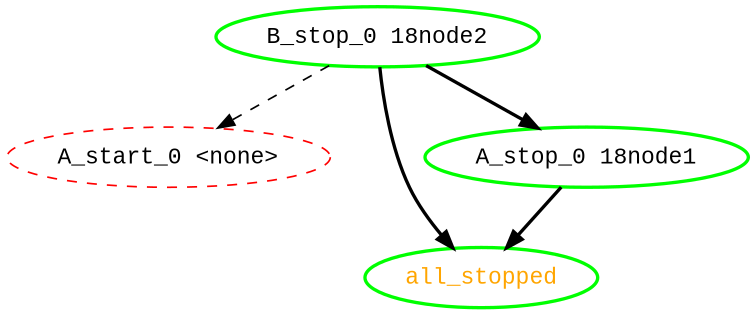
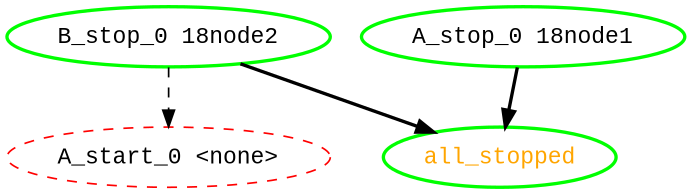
(475, 93) -> none
